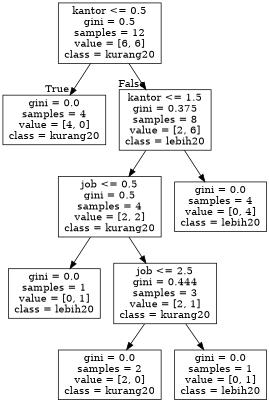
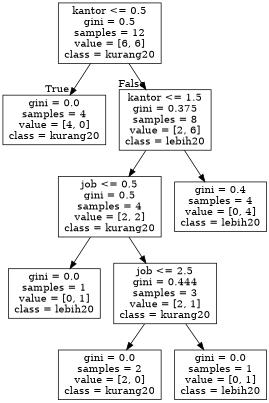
(221, 207) -> (221, 207)
